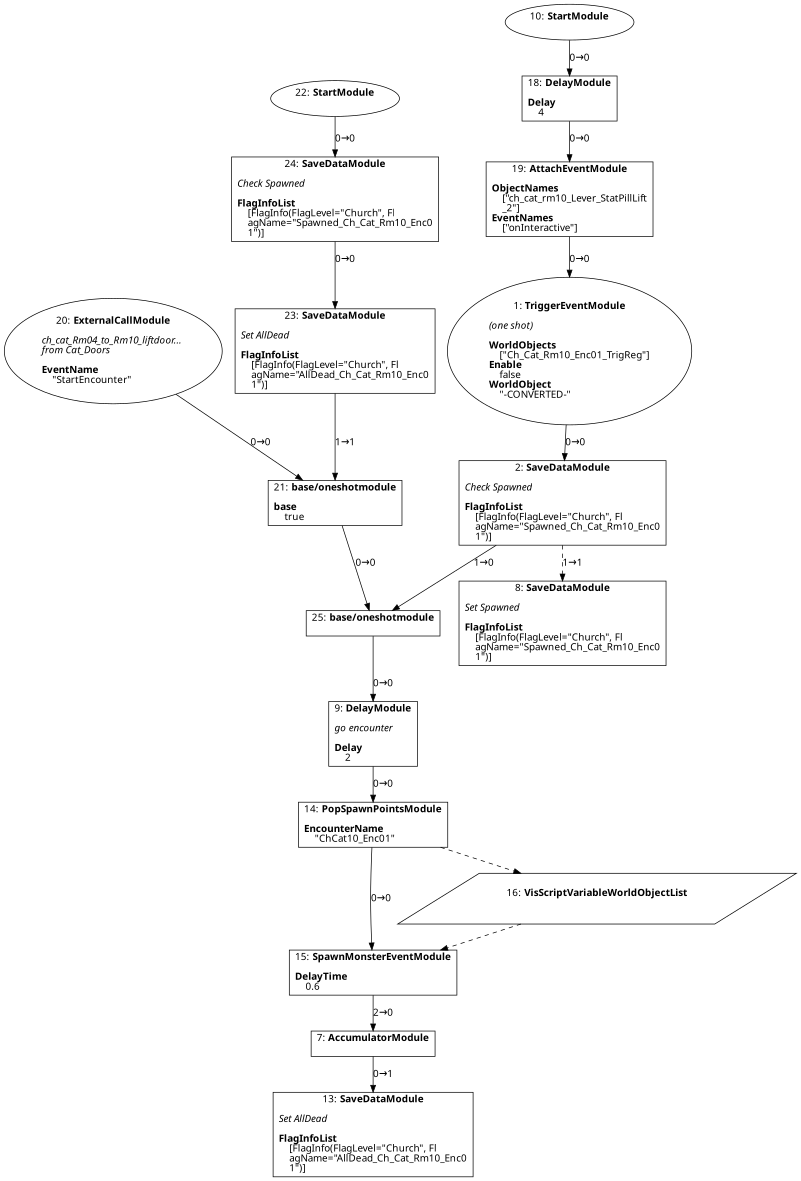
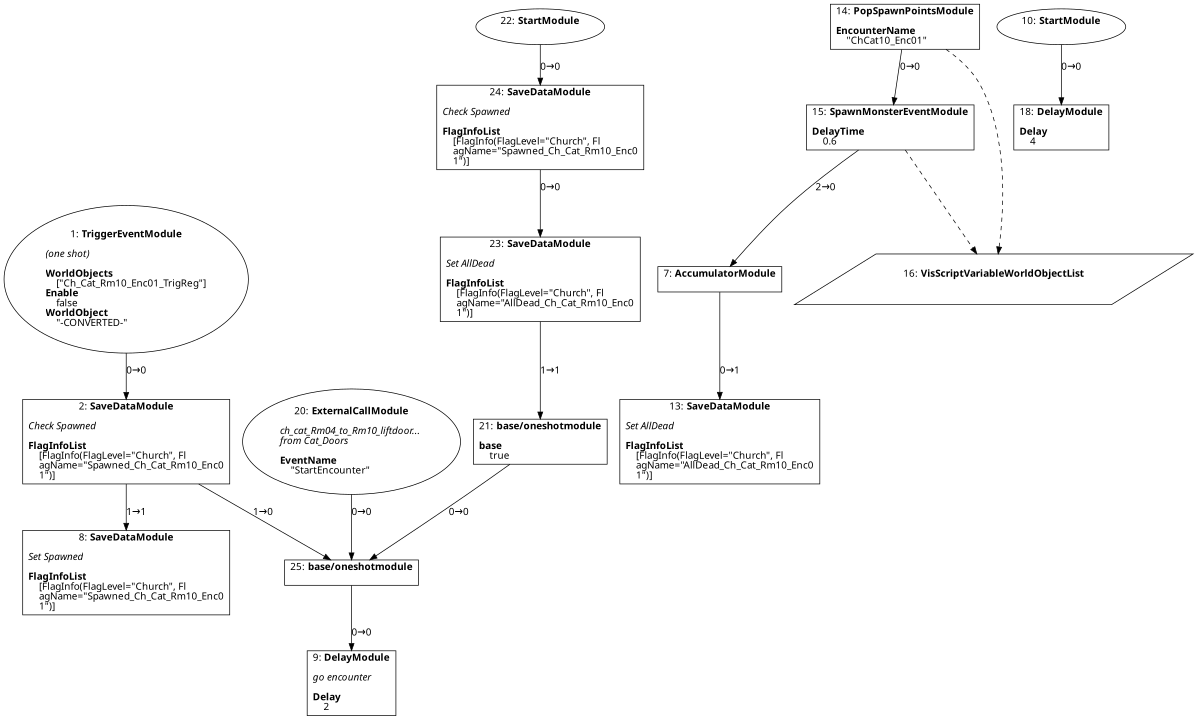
(570, 199) -> none
(236, 435) -> (352, 524)
(563, 560) -> (126, 504)
(373, 781) -> none
(484, 936) -> (939, 199)
